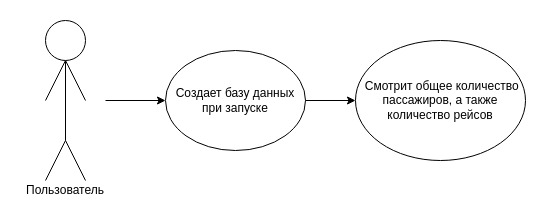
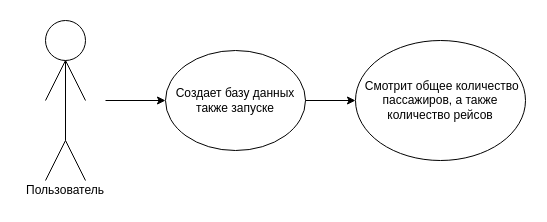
(236, 101) -> (236, 101)
